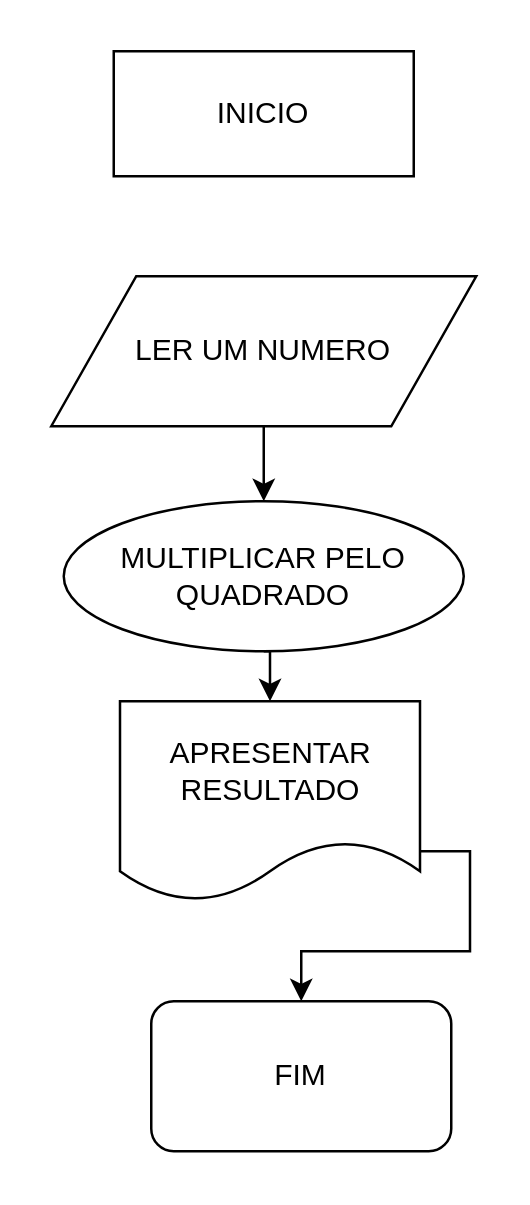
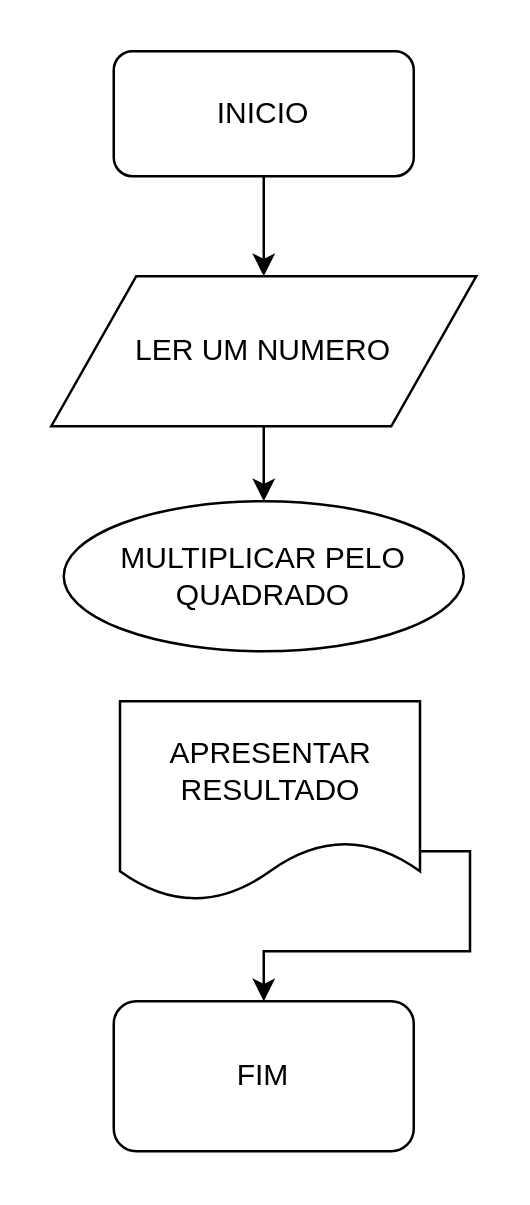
(264, 114) -> (264, 114)
none -> (264, 218)
(270, 666) -> none
(301, 1076) -> (264, 1076)
